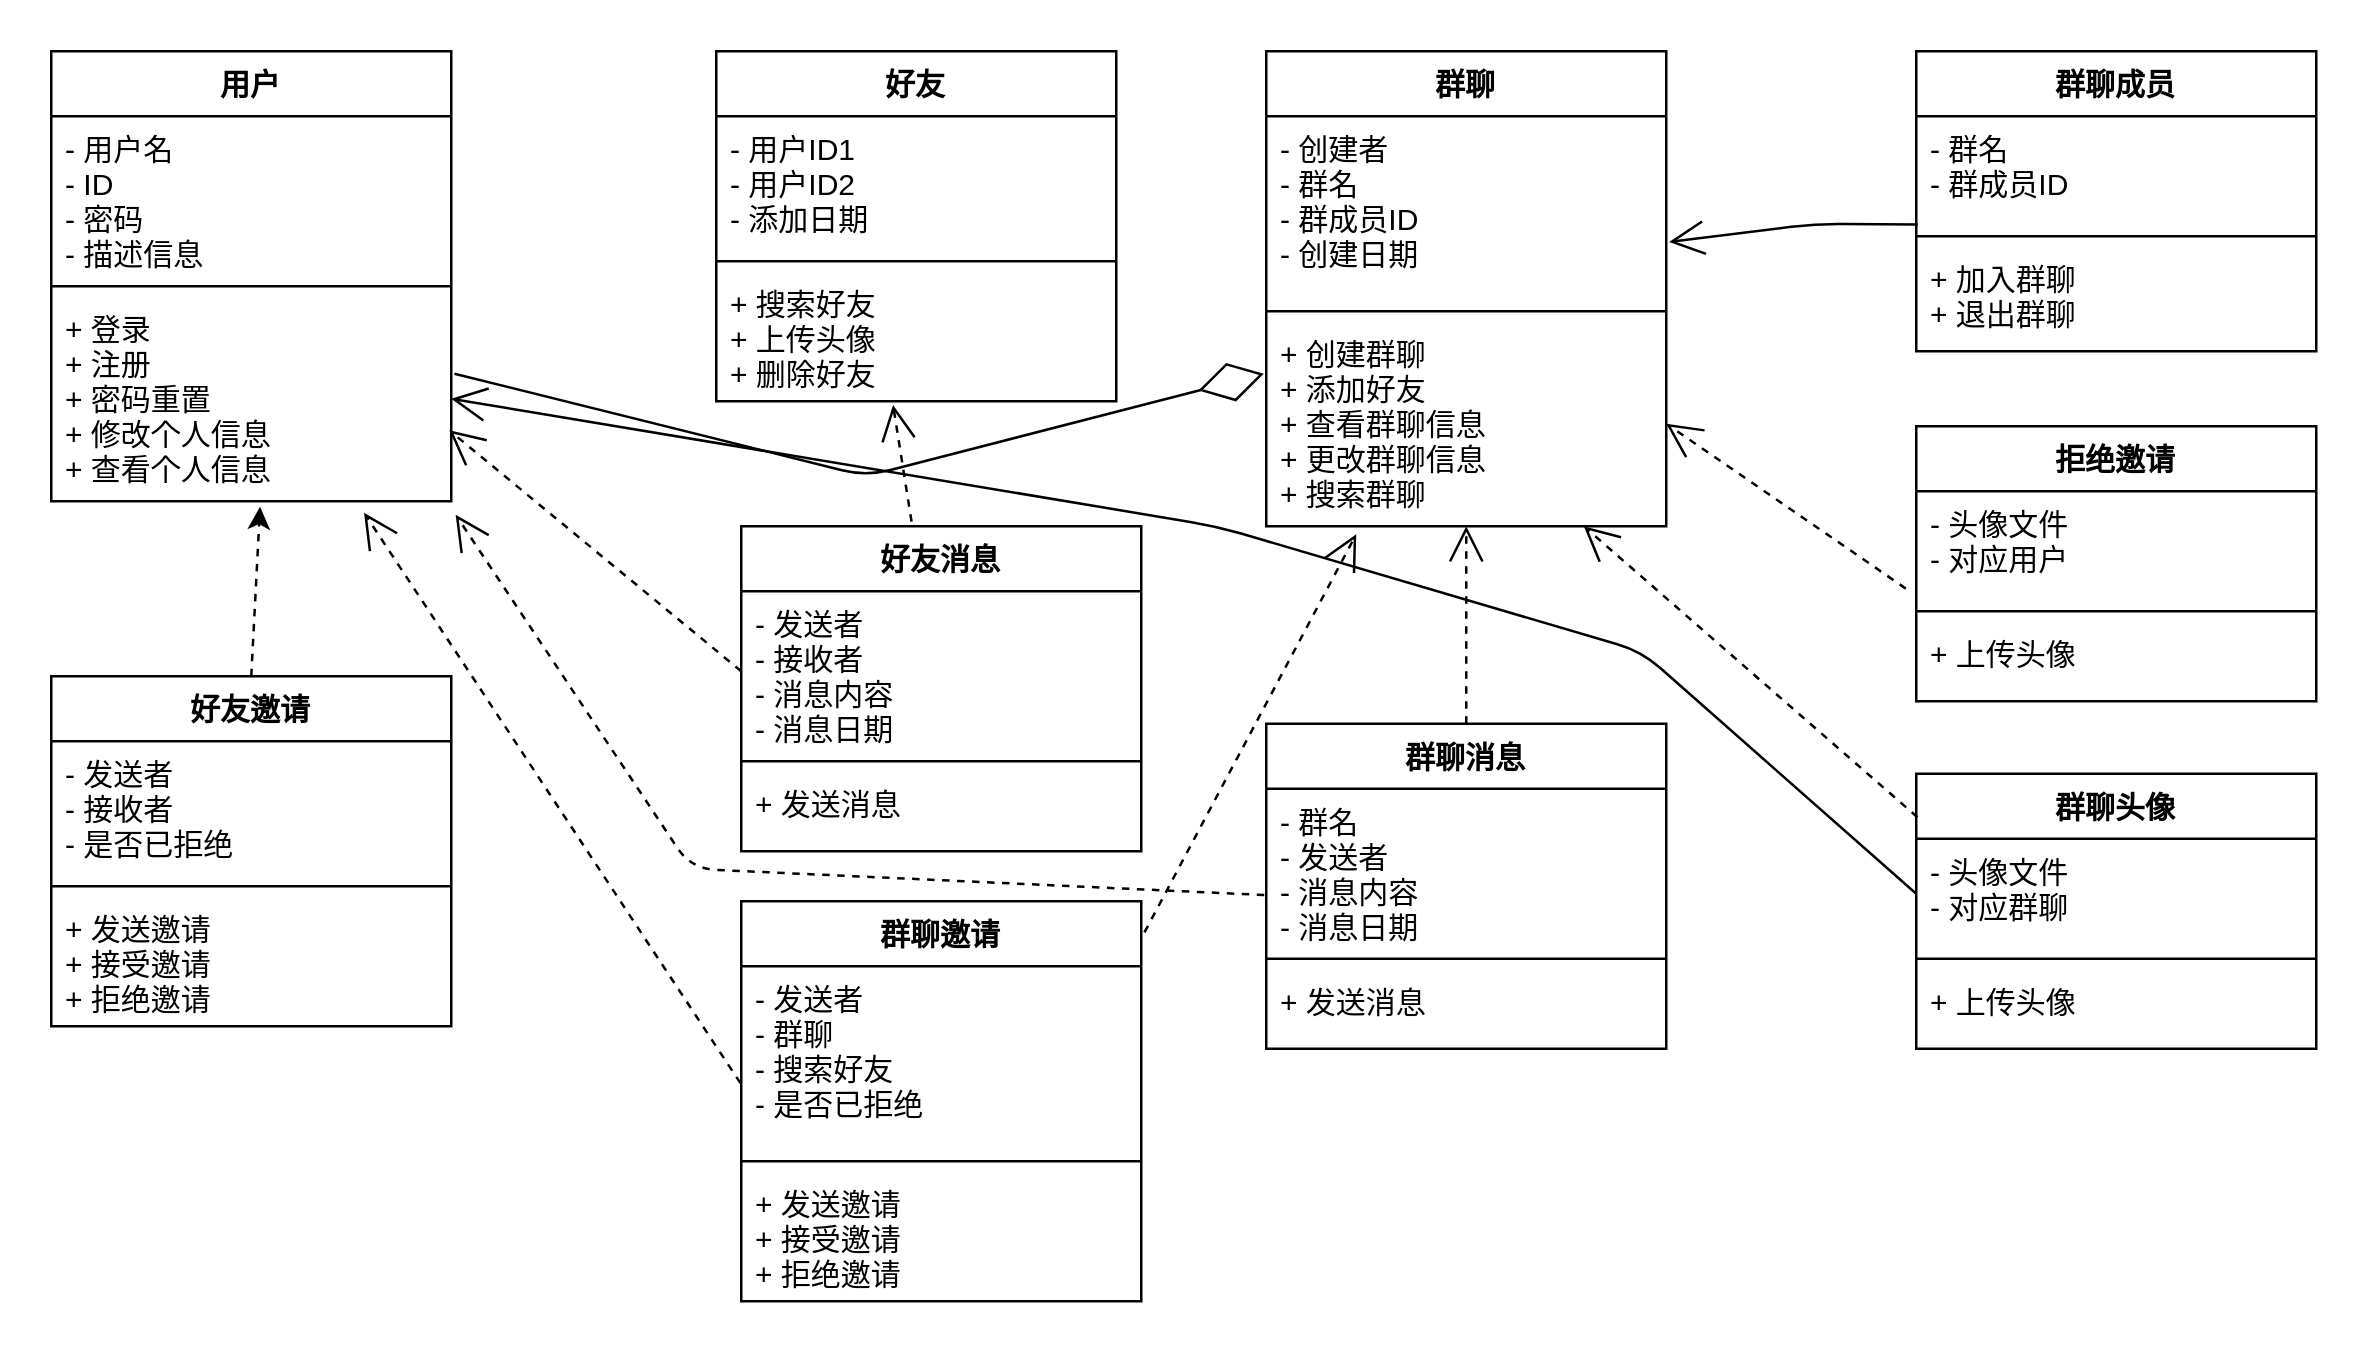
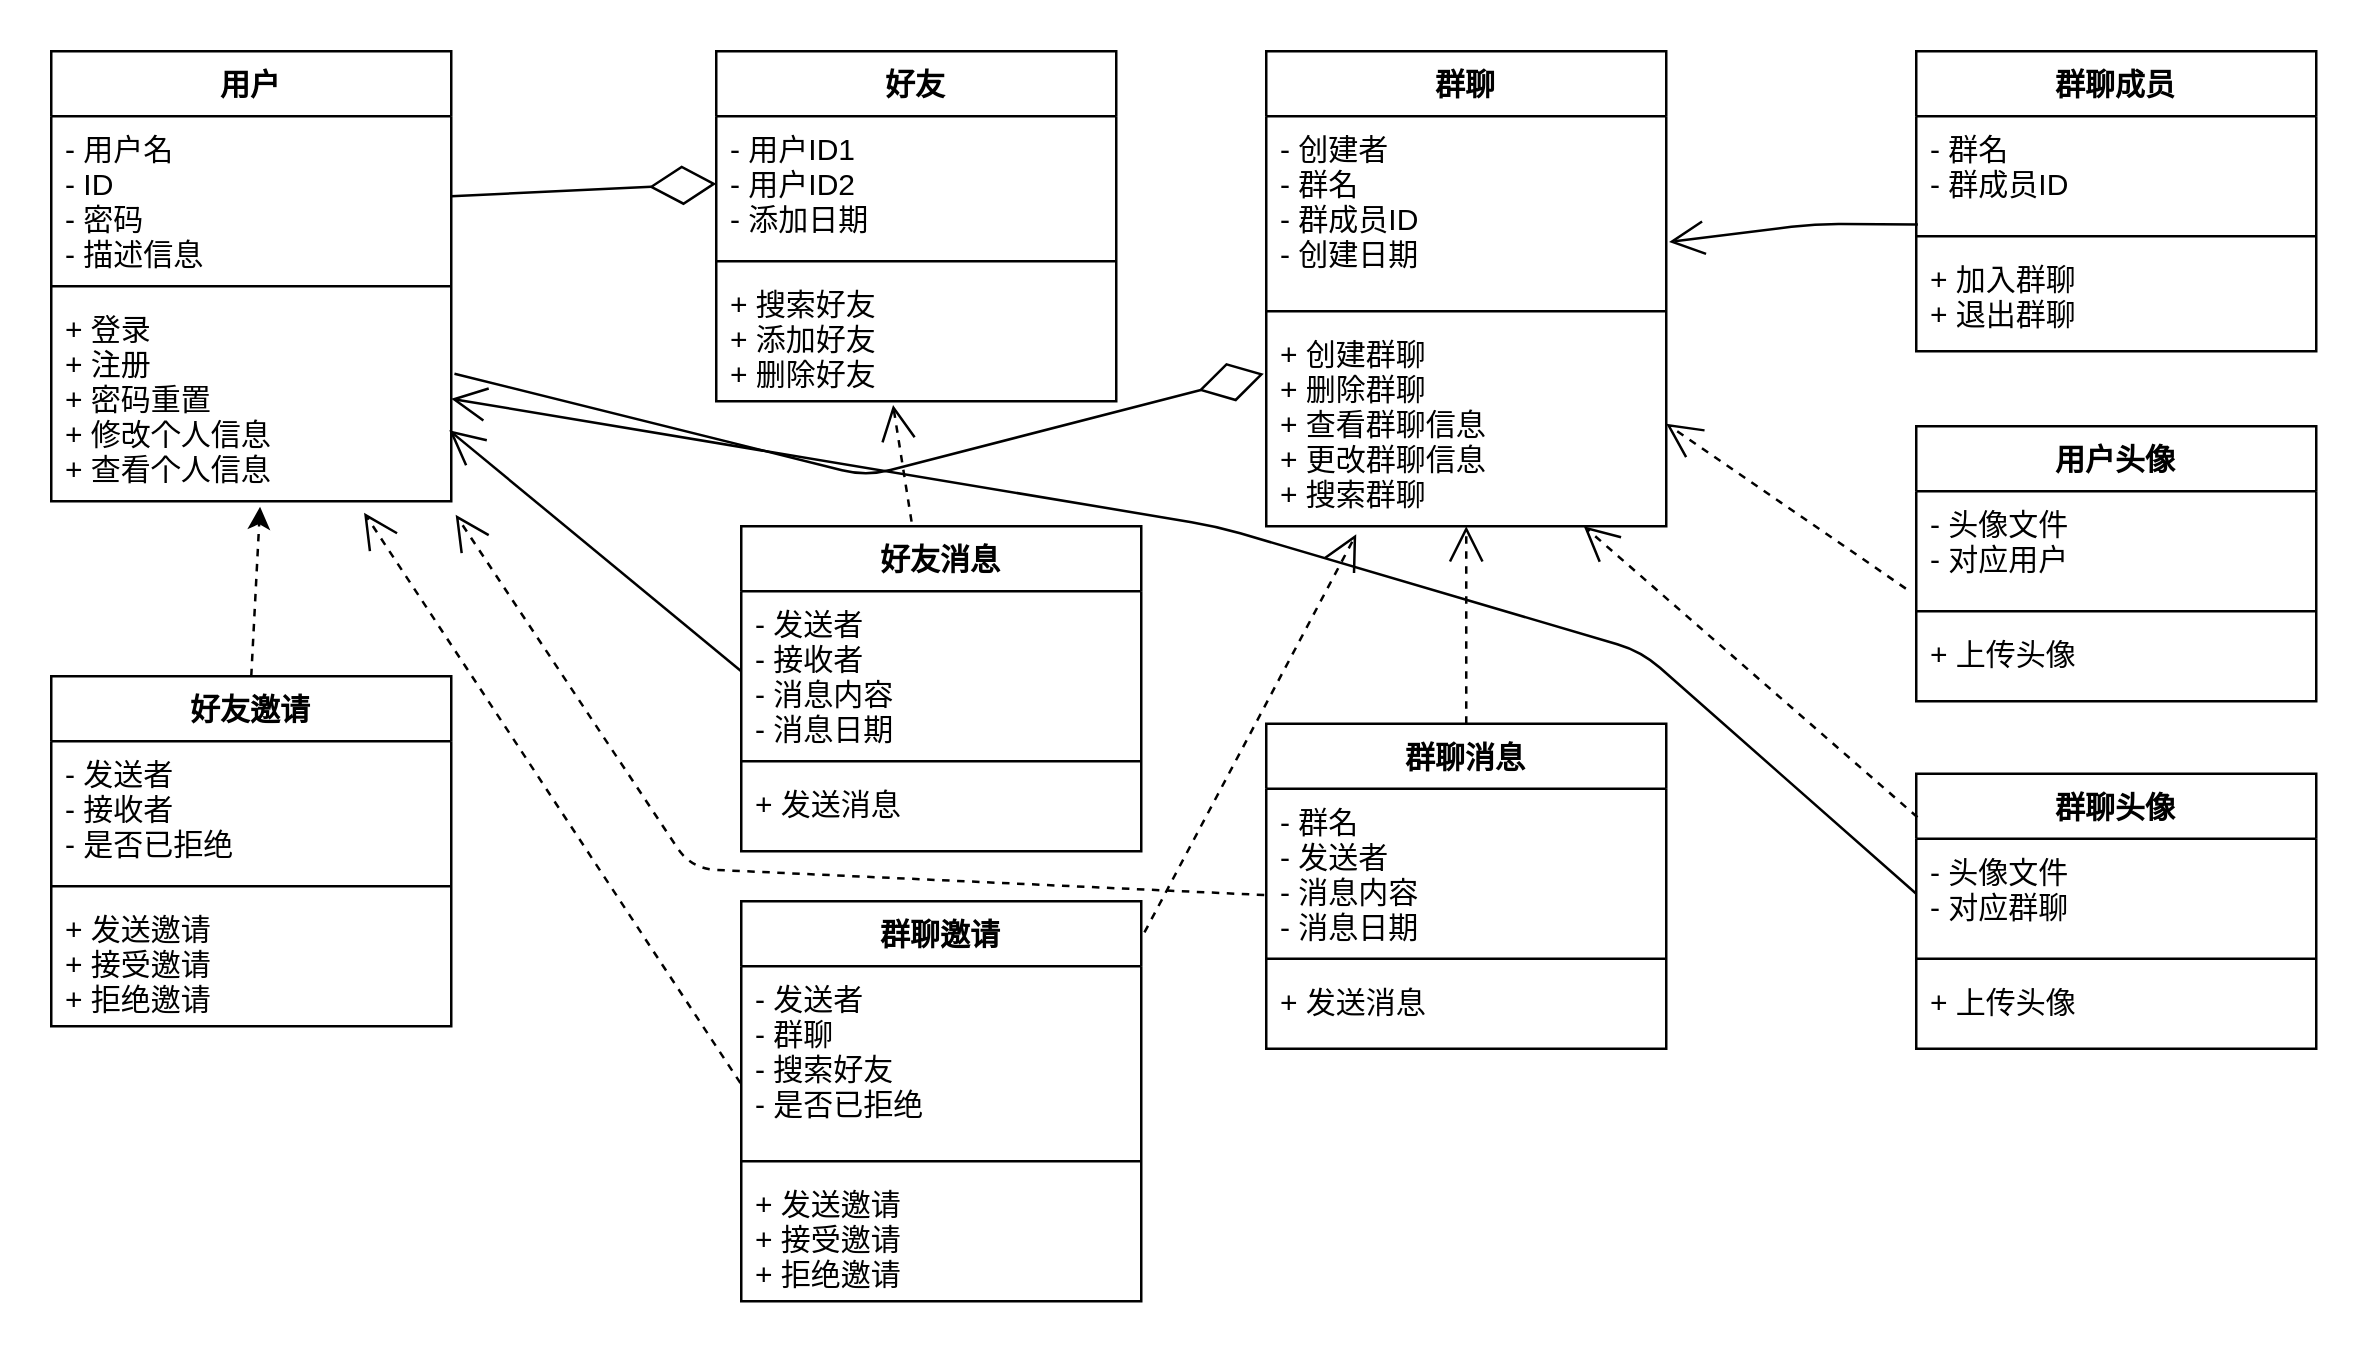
none -> (553, 191)
(803, 305) -> (803, 305)
(1353, 355) -> (1353, 355)
(2115, 460) -> (2115, 460)
(596, 551) -> (596, 551)
